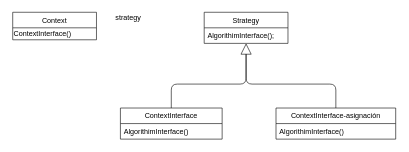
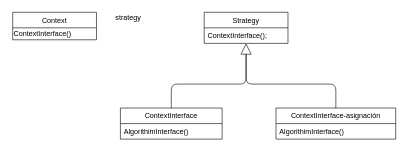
(248, 36) -> (245, 36)
